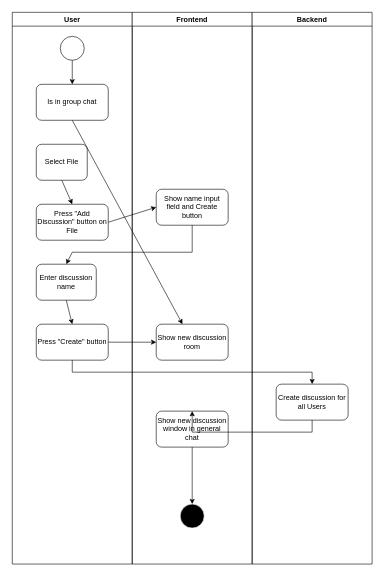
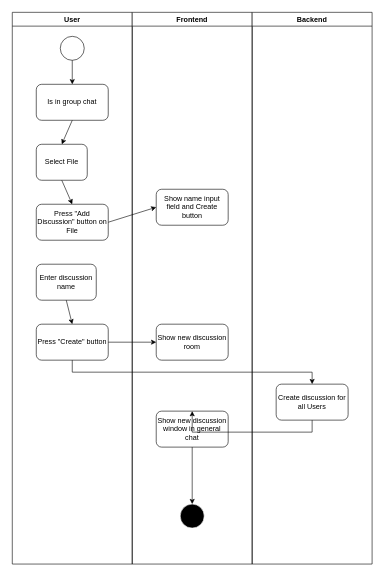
(101, 173) -> (68, 131)
(71, 255) -> none
